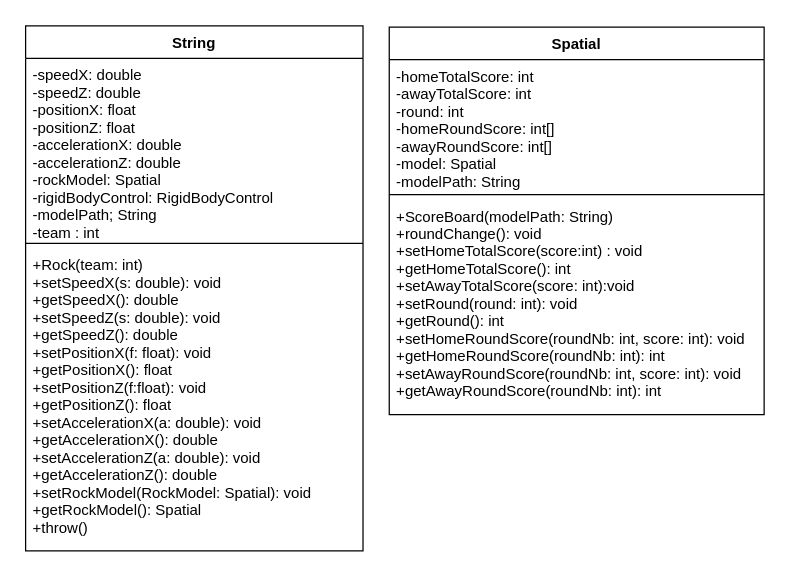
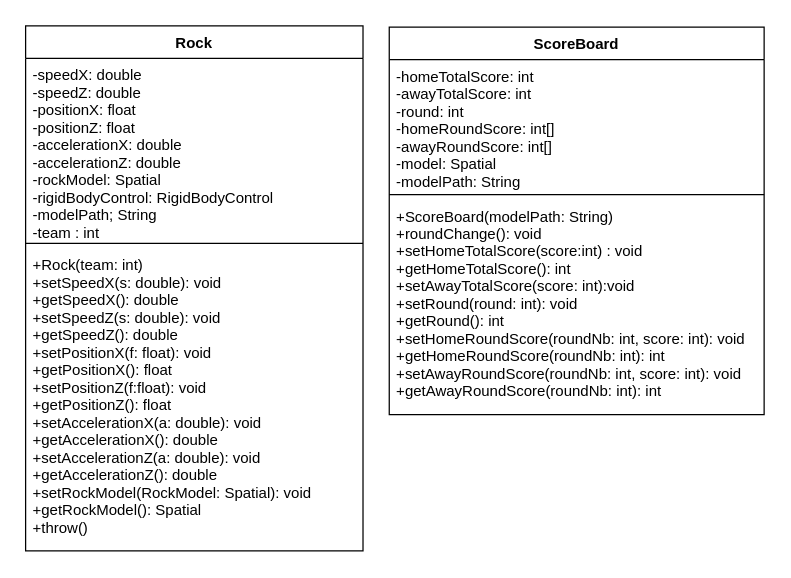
(194, 43) -> (194, 43)
(576, 44) -> (576, 44)
